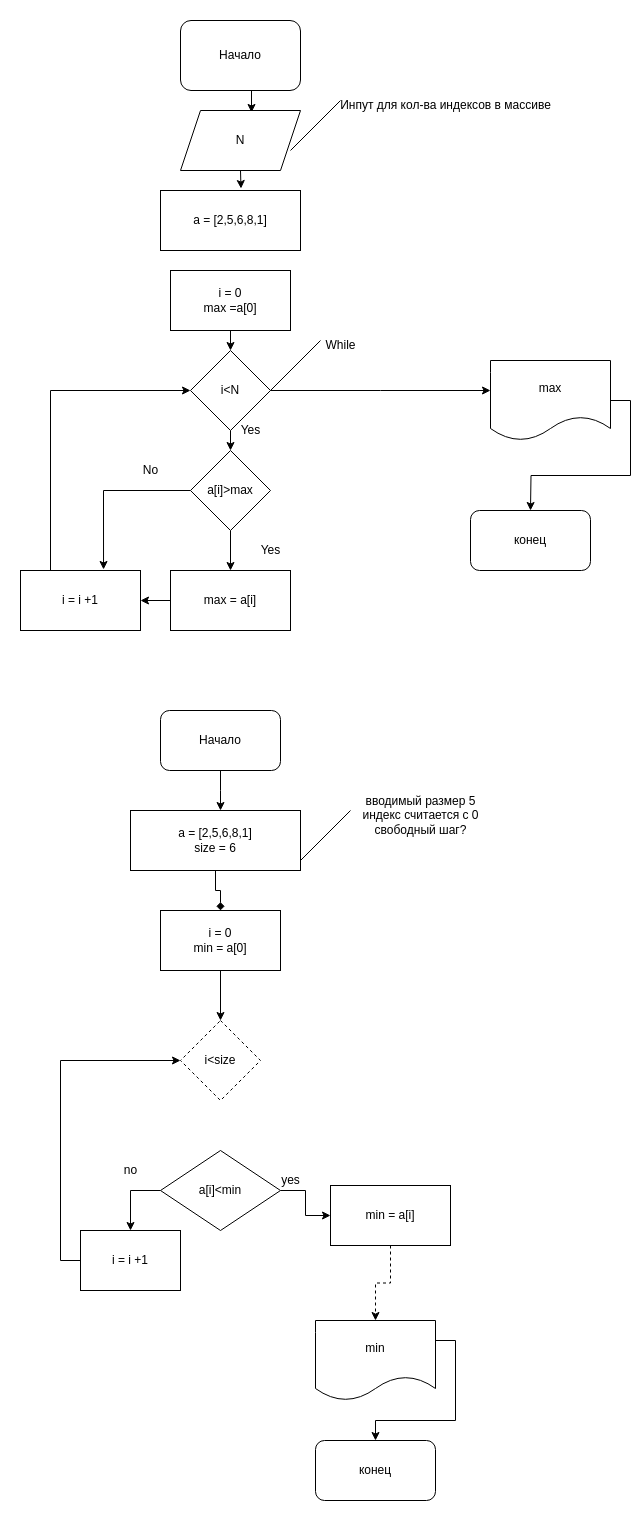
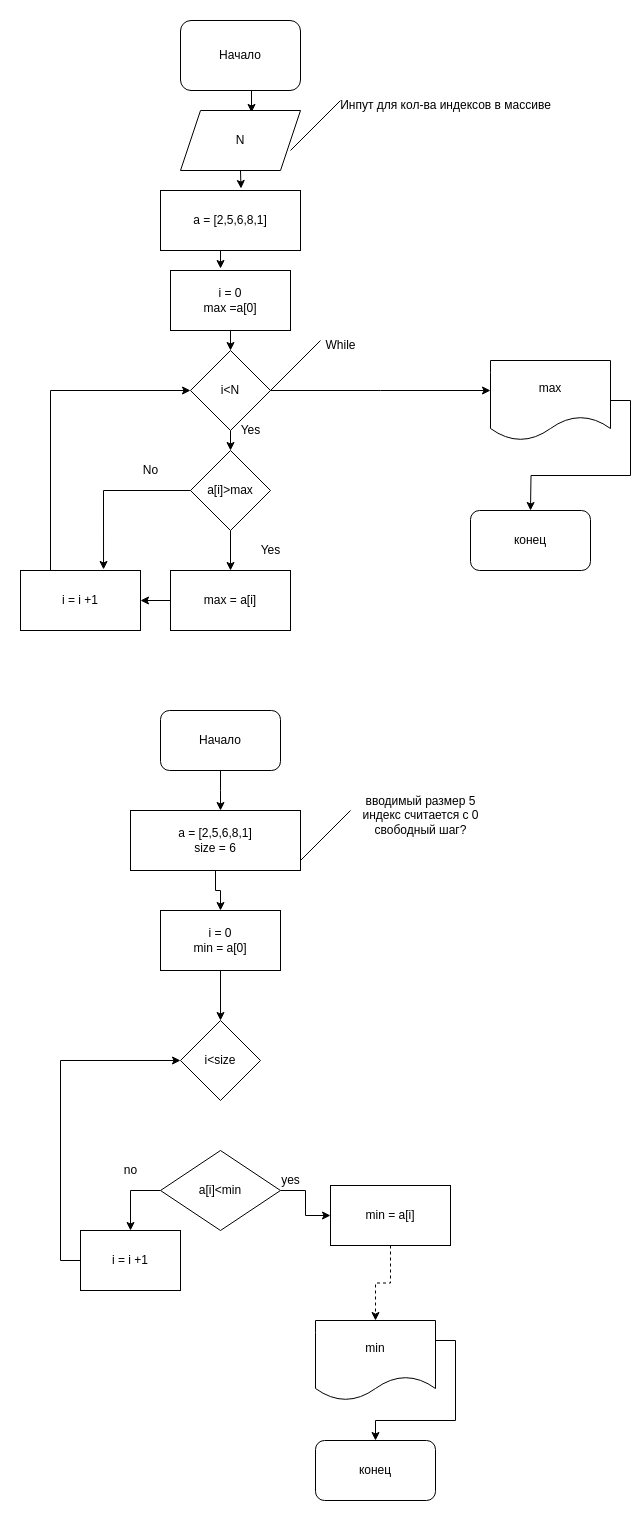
none -> (221, 255)
(221, 902) -> (221, 902)
(221, 1061) -> (221, 1061)
